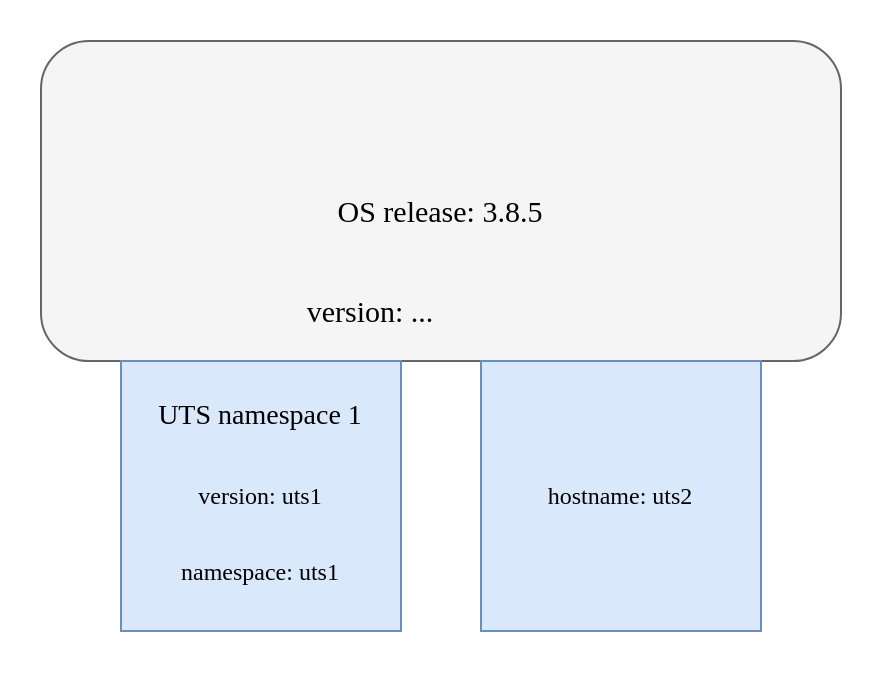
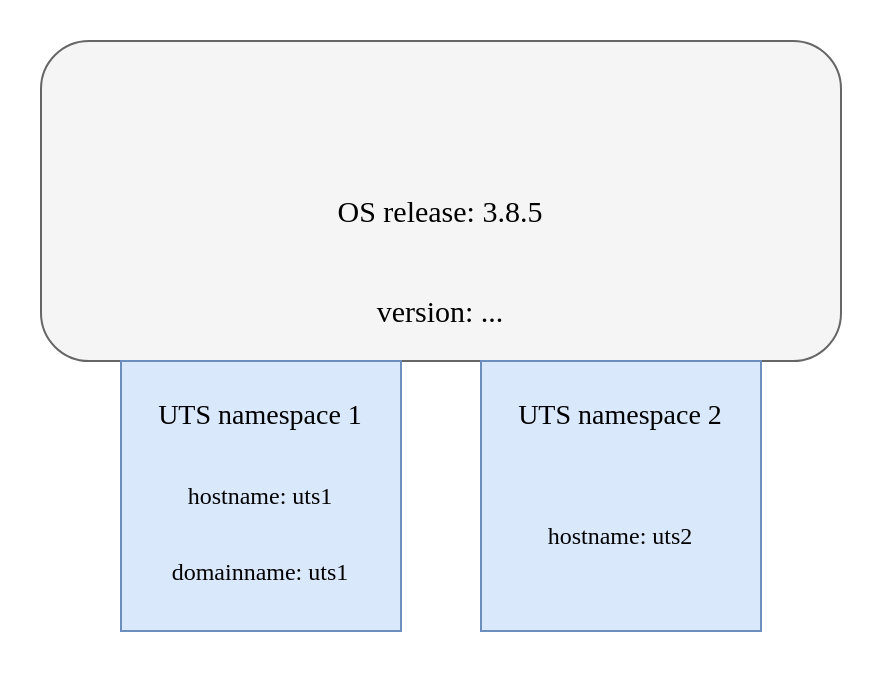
(371, 311) -> (441, 311)
none -> (621, 416)
(621, 496) -> (621, 536)
(261, 497) -> (261, 497)
(261, 573) -> (261, 573)
